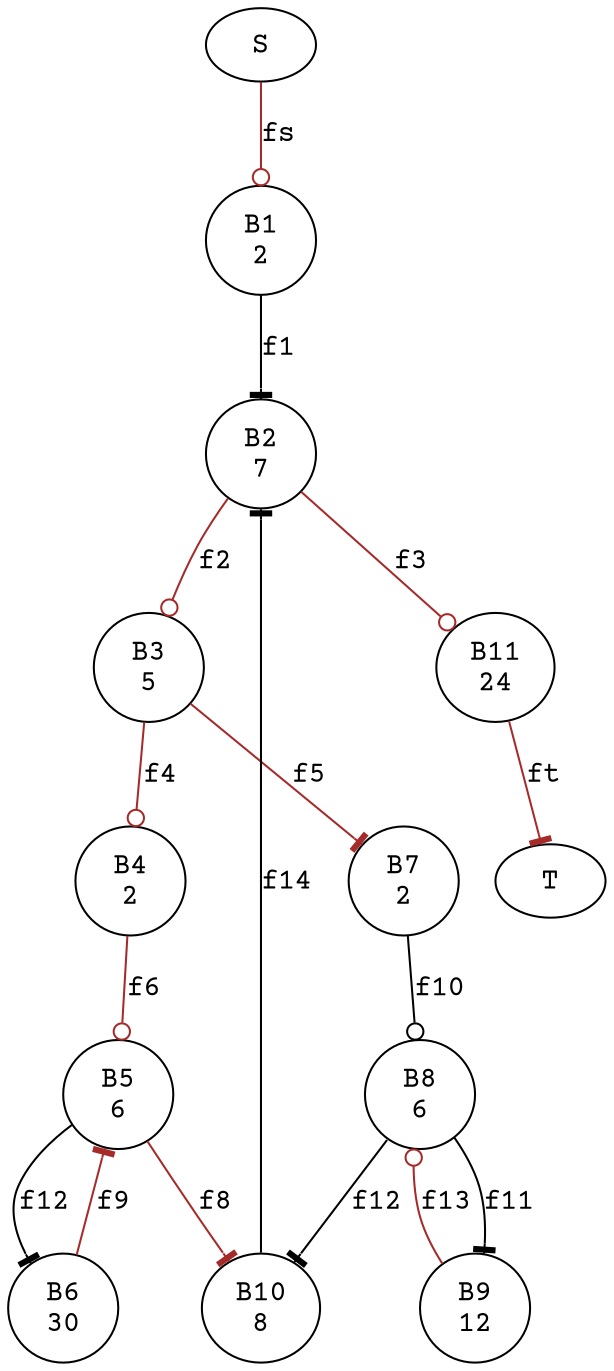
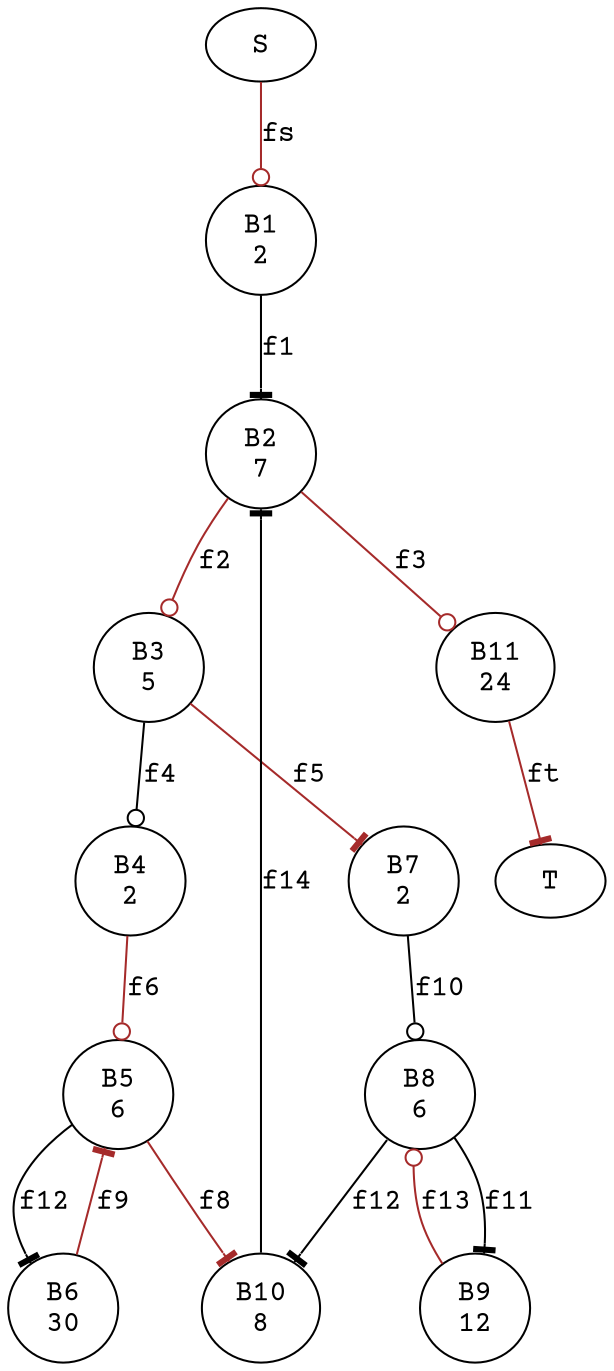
(140, 766) -> (140, 766)
